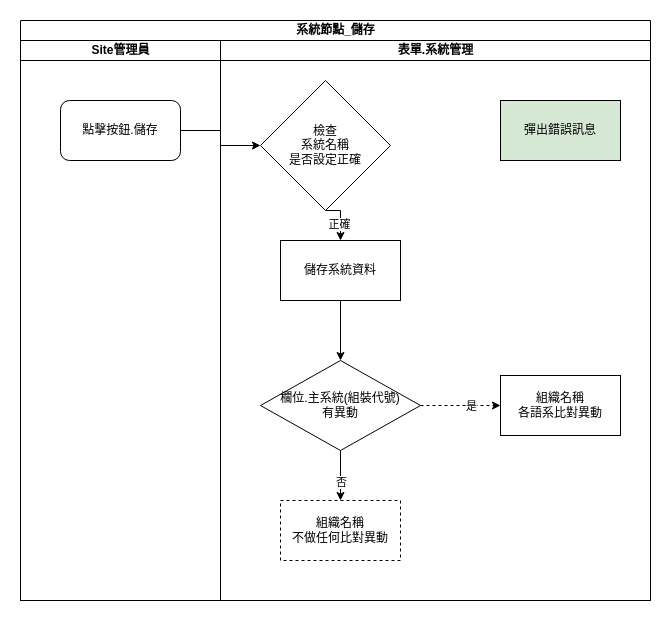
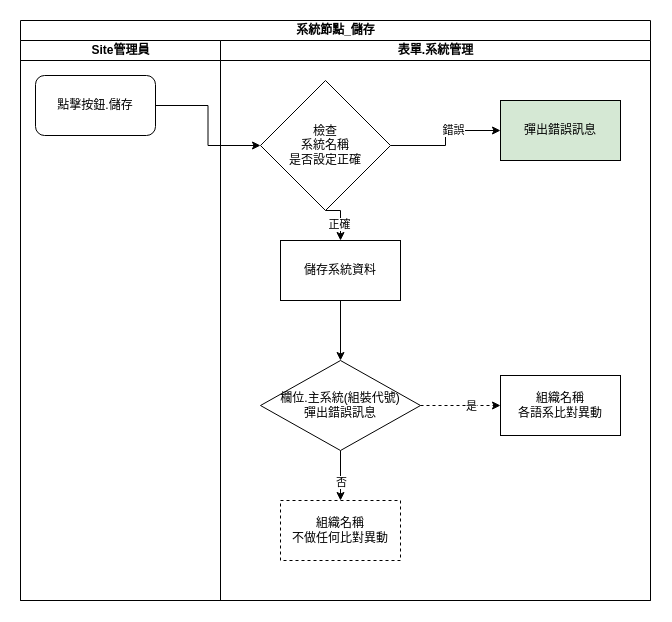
(121, 131) -> (96, 106)
none -> (446, 142)
(341, 406) -> (341, 406)
